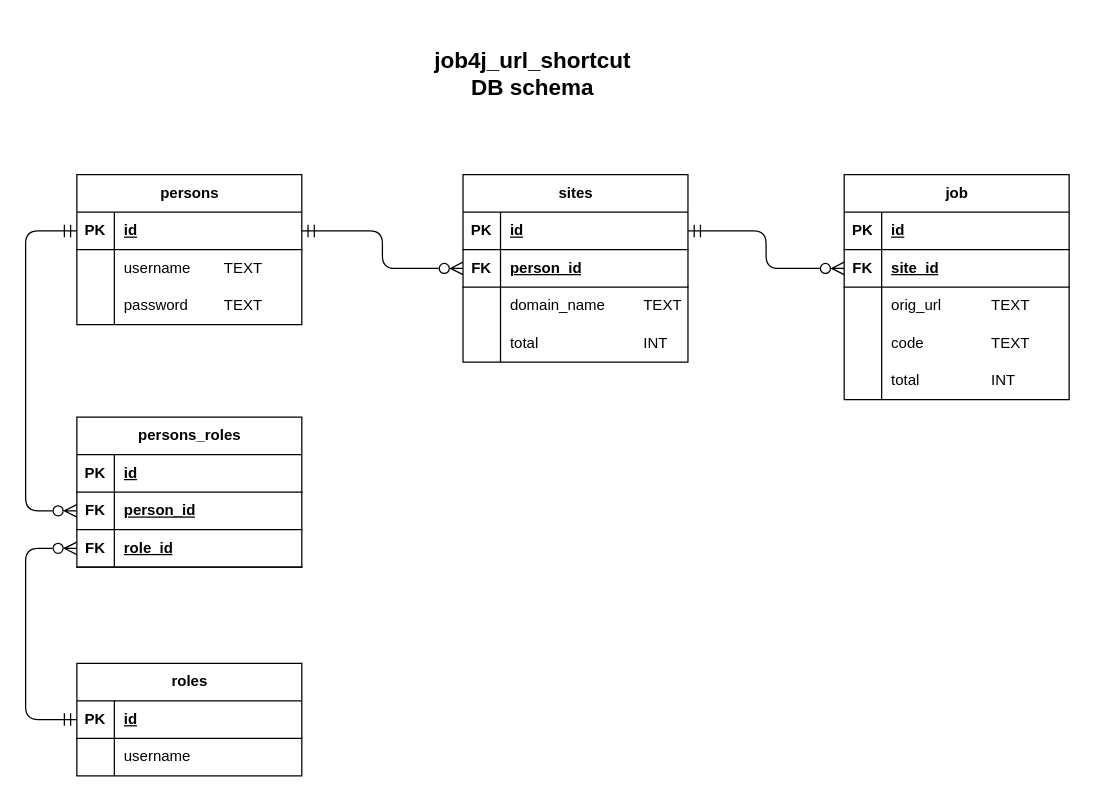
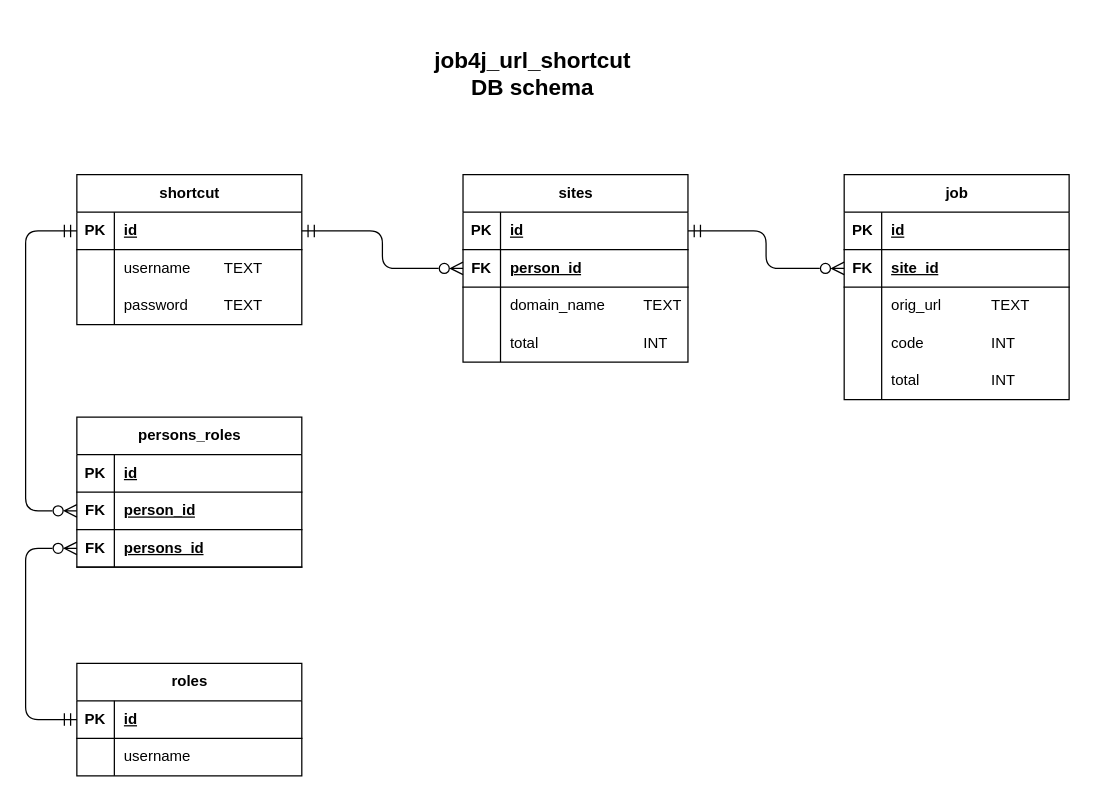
(190, 193) -> (190, 193)
(934, 343) -> (930, 343)
(150, 548) -> (164, 548)
